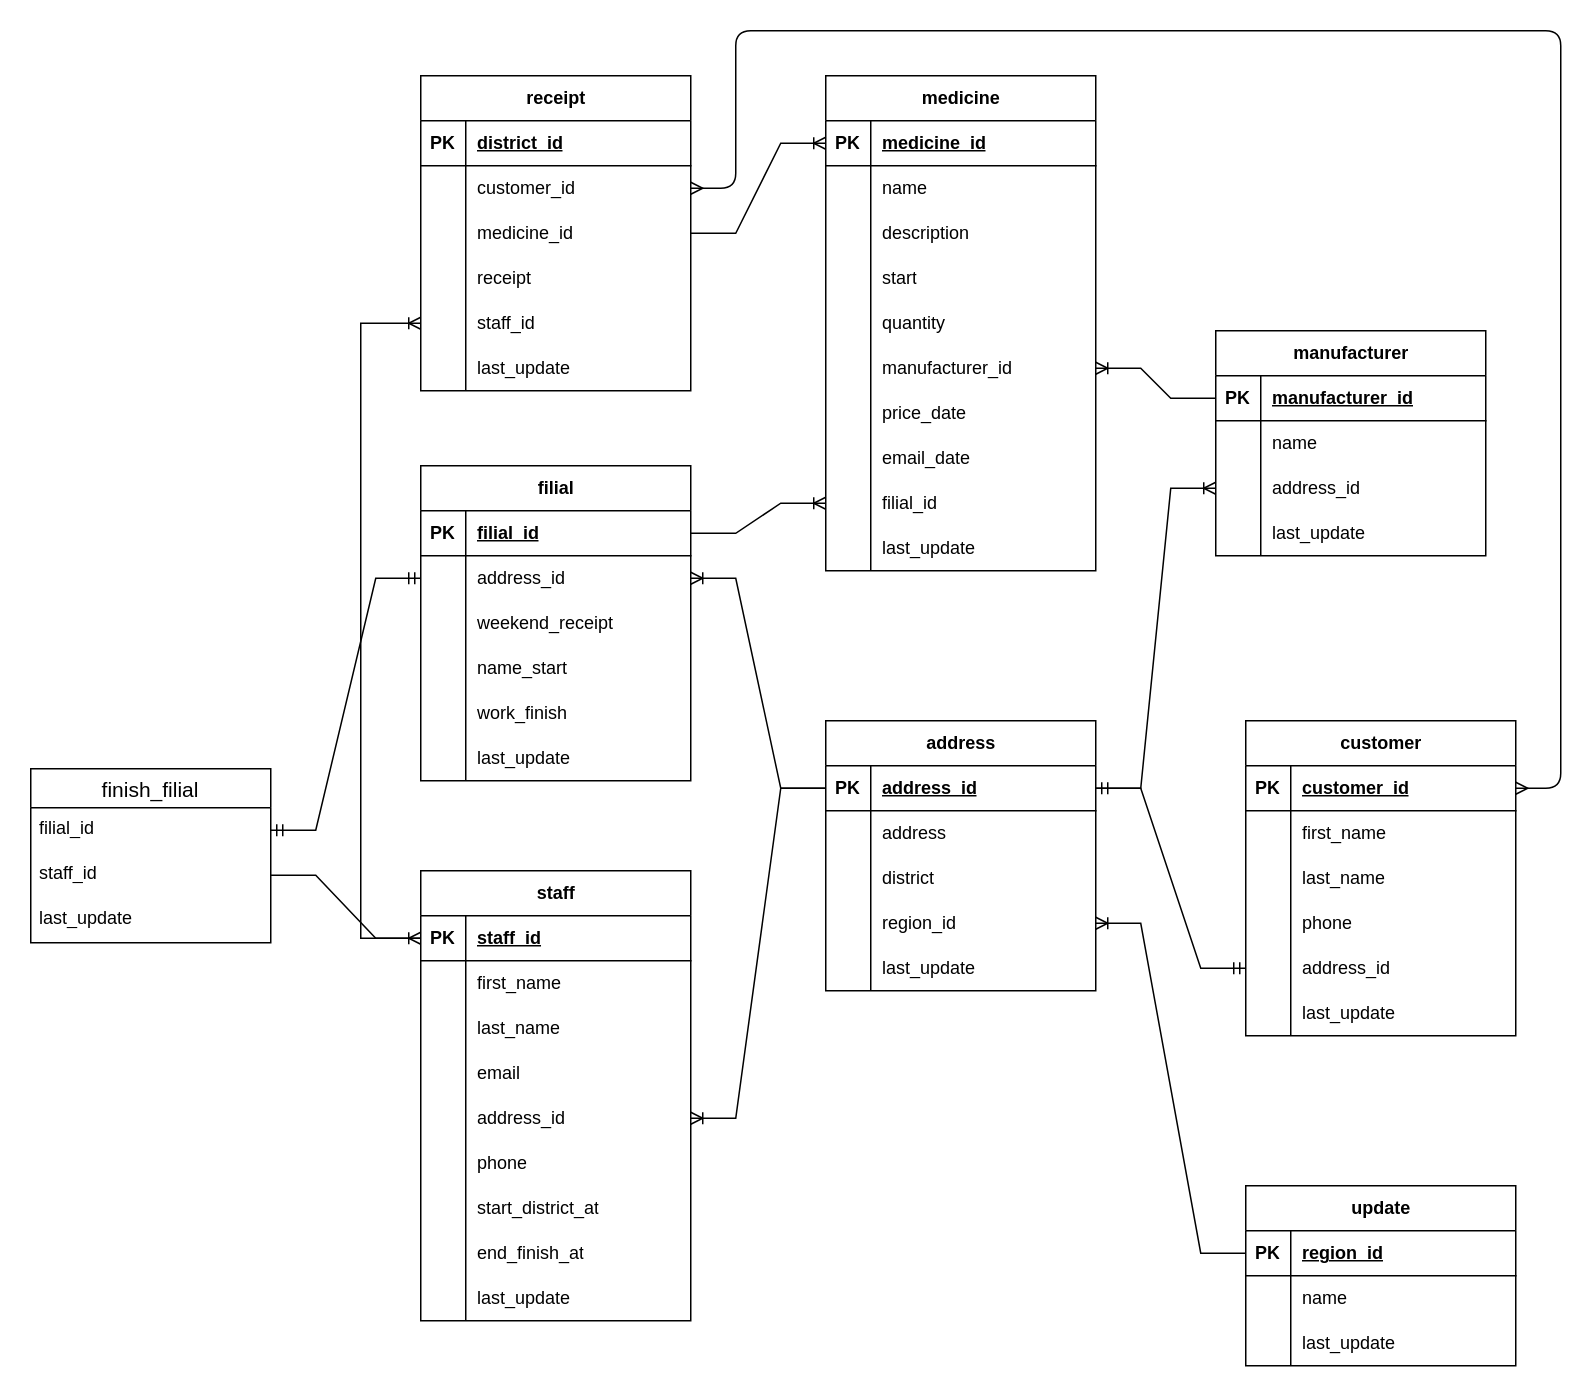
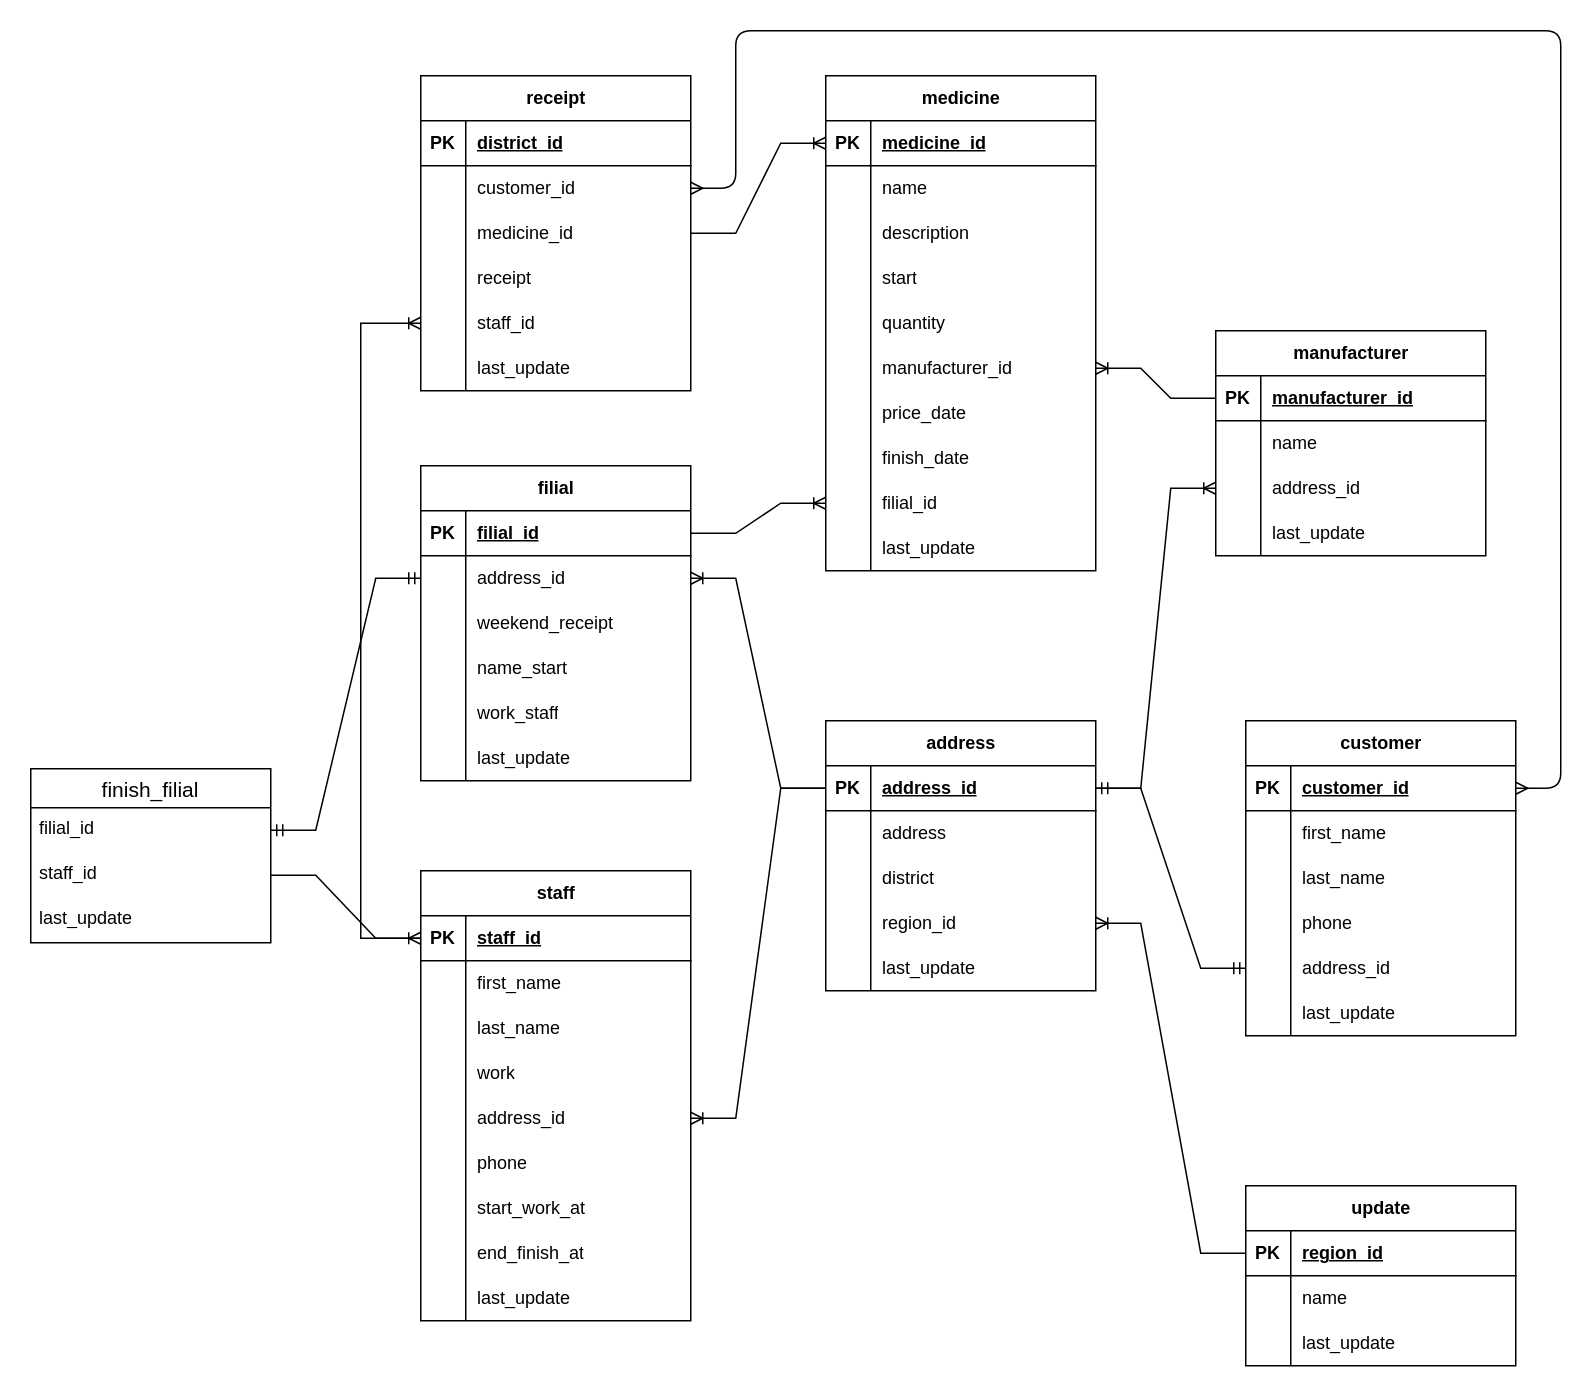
(928, 458) -> (934, 458)
(529, 713) -> (528, 713)
(498, 1073) -> (498, 1073)
(559, 1208) -> (543, 1208)
